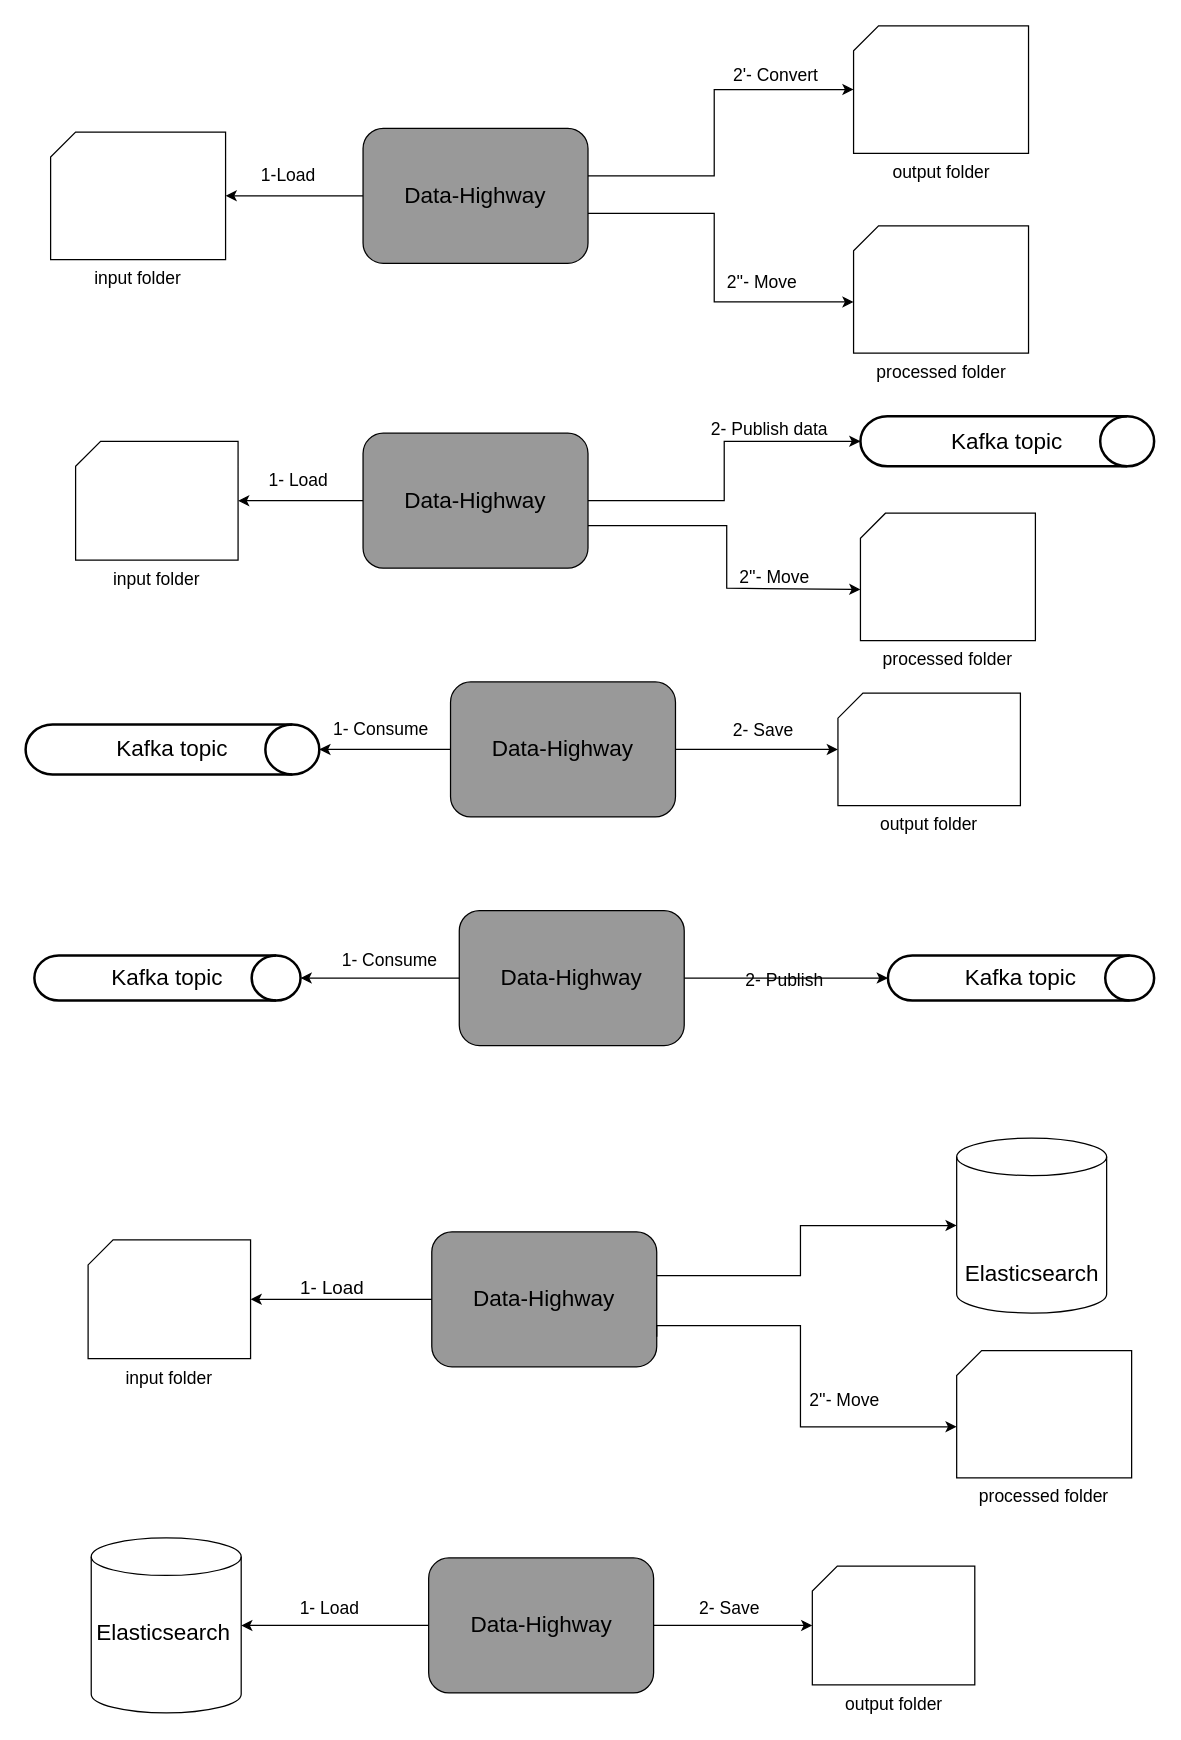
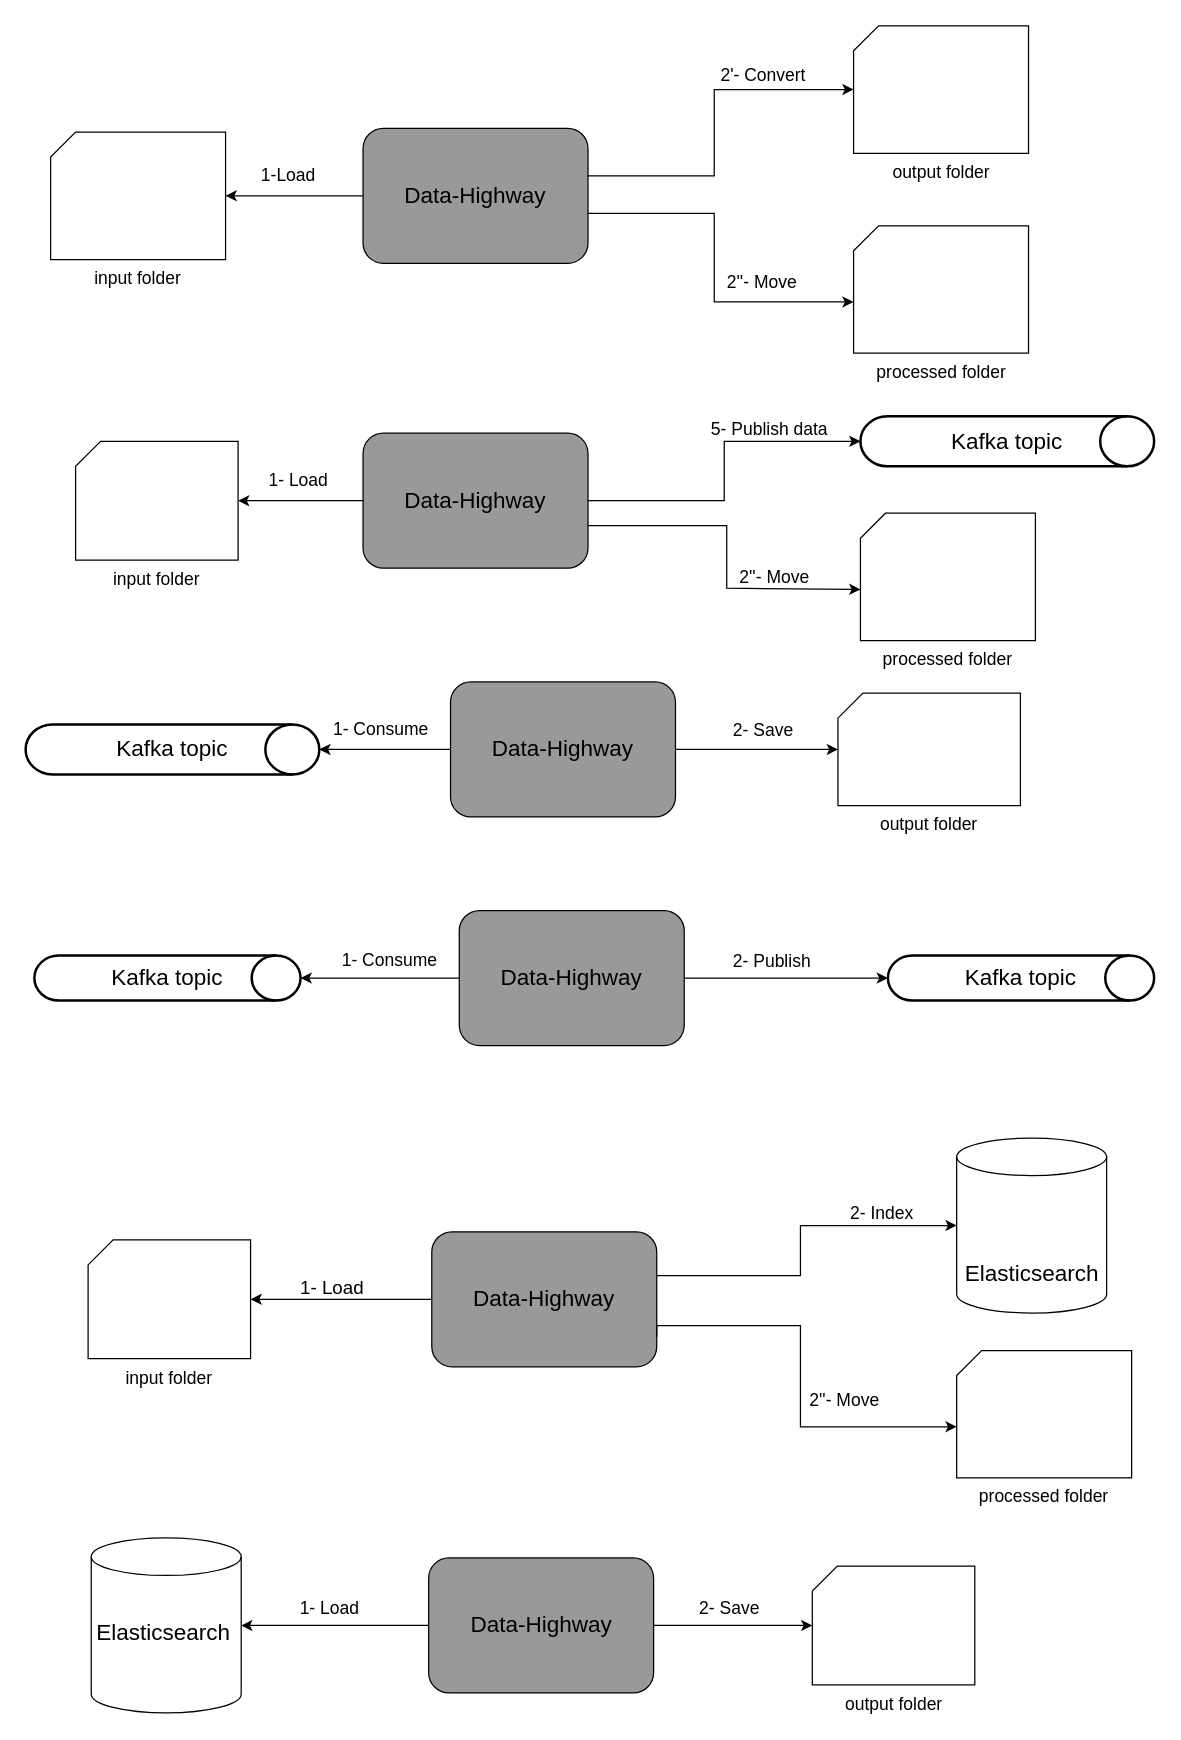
(776, 76) -> (763, 76)
(770, 429) -> (770, 429)
(784, 981) -> (772, 962)
none -> (882, 1213)
